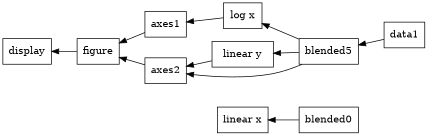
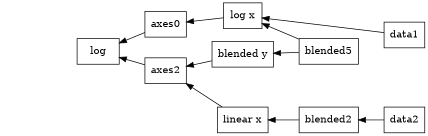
(166, 24) -> (166, 24)
(375, 41) -> (327, 26)
(27, 51) -> none
(98, 51) -> (98, 51)
(243, 54) -> (243, 54)
(249, 76) -> (207, 97)
(329, 120) -> (329, 120)
none -> (404, 120)
